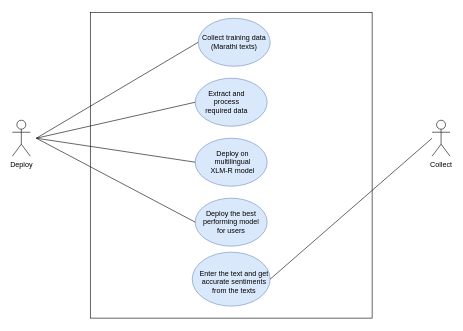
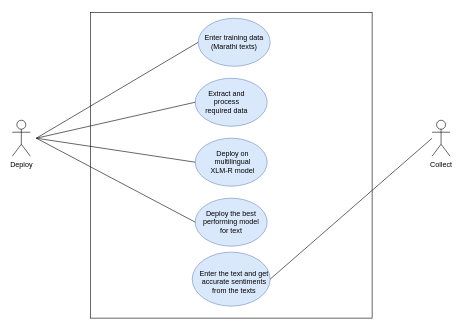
(234, 42) -> (234, 42)
(231, 222) -> (231, 222)
